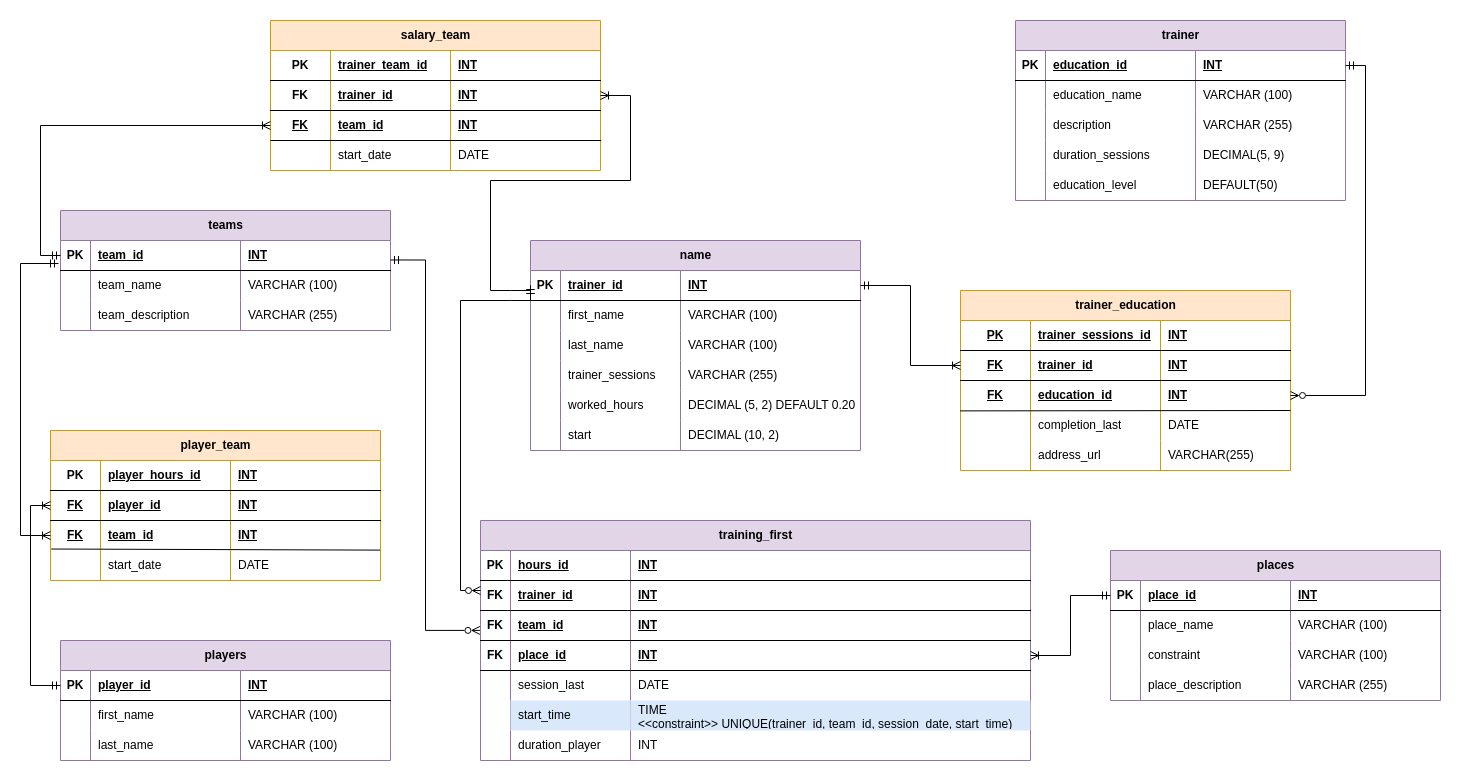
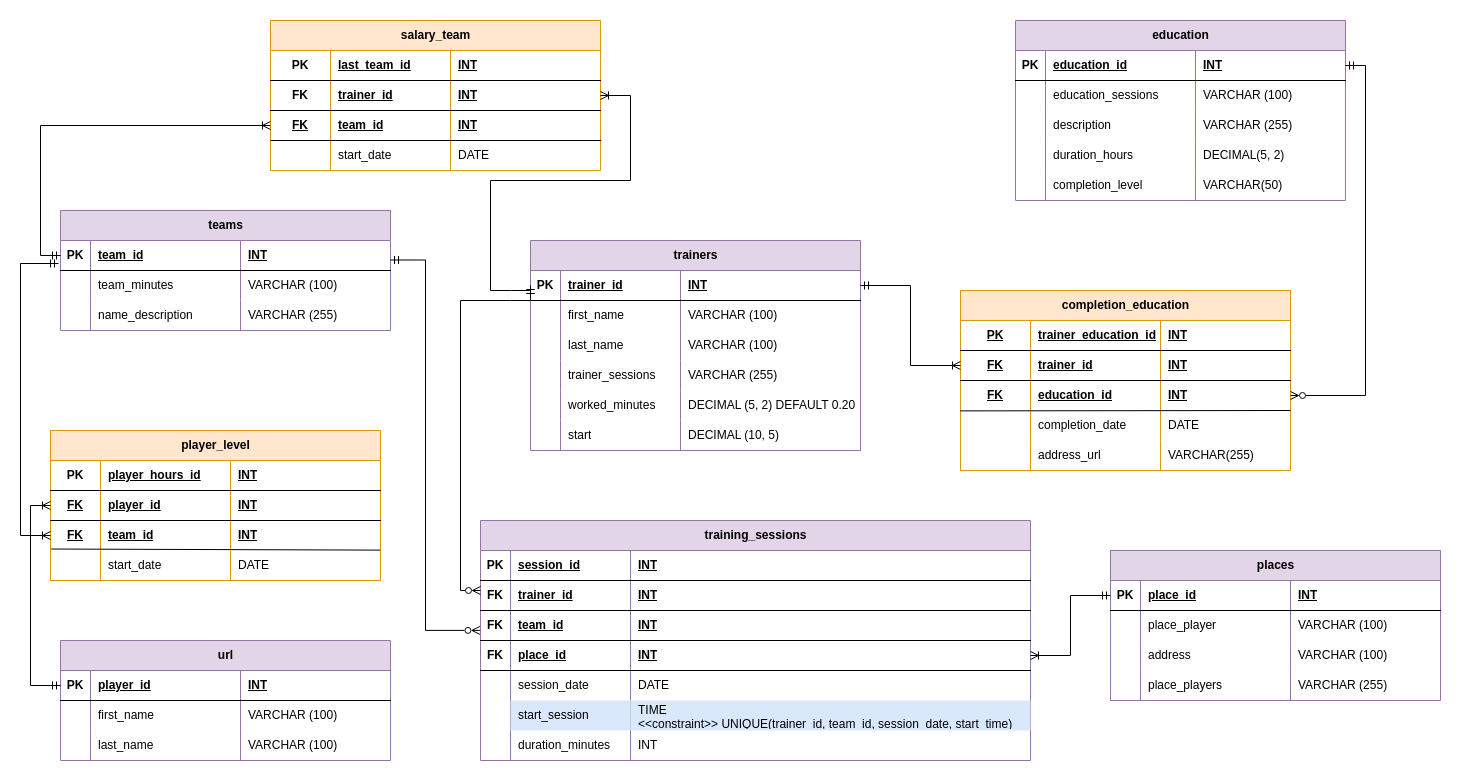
(1181, 36) -> (1181, 36)
(386, 66) -> (376, 66)
(1099, 96) -> (1111, 96)
(1108, 156) -> (1099, 156)
(1244, 156) -> (1244, 156)
(1099, 186) -> (1101, 186)
(1240, 186) -> (1240, 186)
(696, 256) -> (696, 256)
(129, 286) -> (137, 286)
(1126, 306) -> (1126, 306)
(149, 316) -> (149, 316)
(1098, 336) -> (1100, 336)
(609, 406) -> (614, 406)
(1084, 426) -> (1086, 426)
(734, 436) -> (734, 436)
(216, 446) -> (216, 446)
(756, 536) -> (756, 536)
(544, 566) -> (549, 566)
(1181, 626) -> (1186, 626)
(226, 656) -> (226, 656)
(1181, 656) -> (1172, 656)
(556, 686) -> (557, 686)
(1201, 686) -> (1189, 686)
(551, 716) -> (561, 716)
(566, 746) -> (569, 746)
